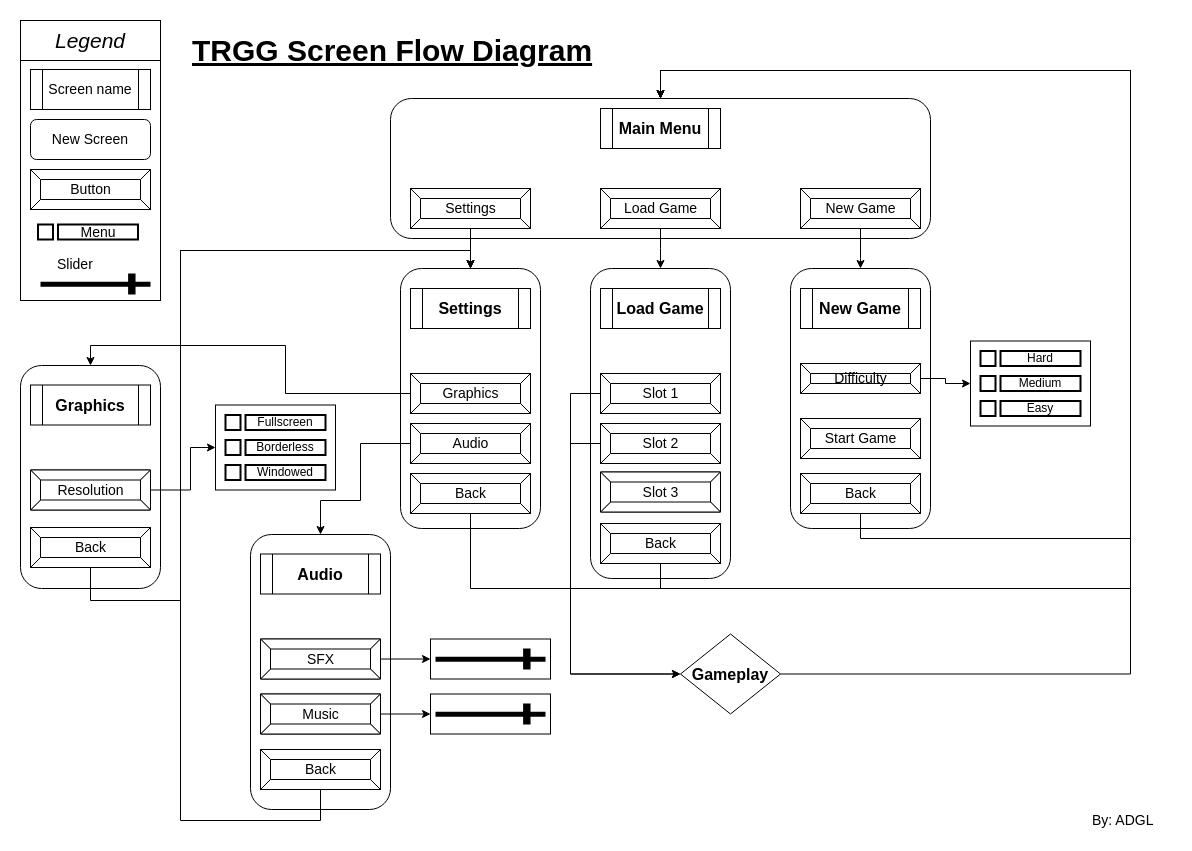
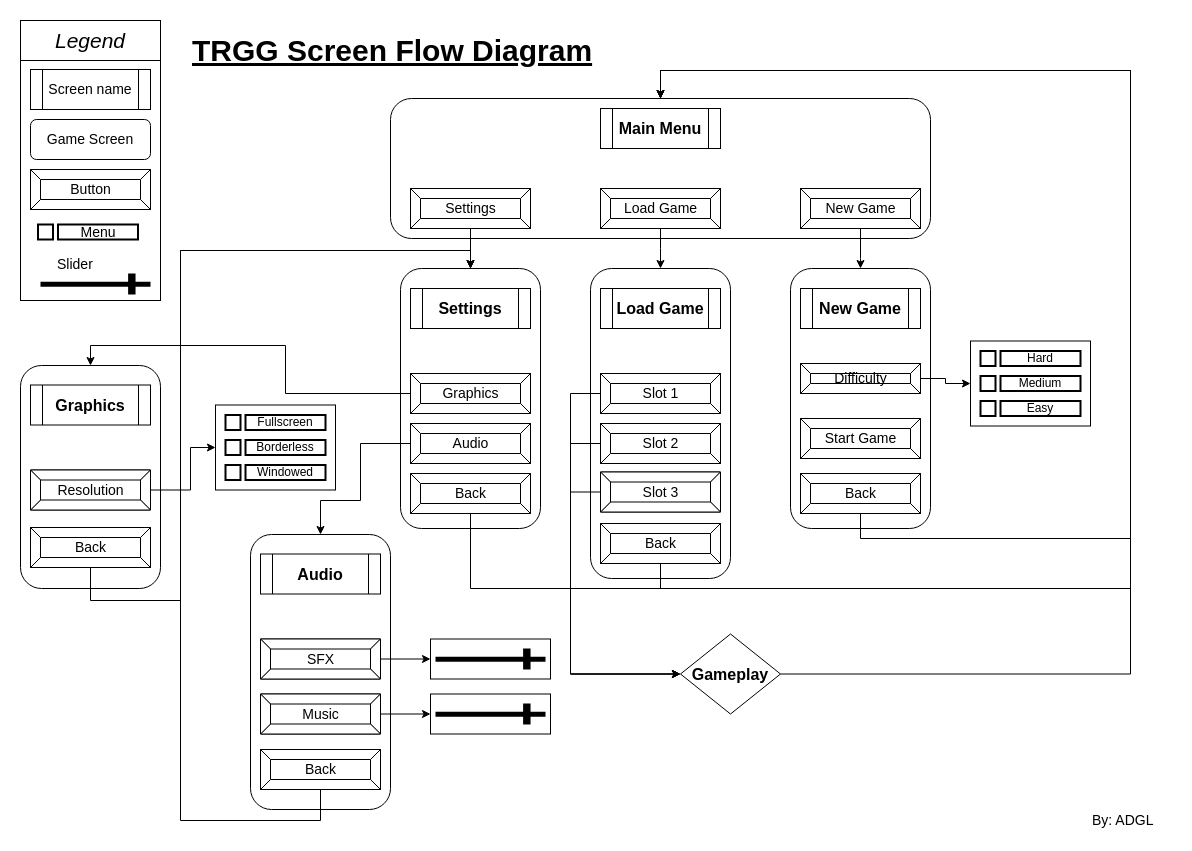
(91, 140) -> (91, 140)
none -> (587, 492)
